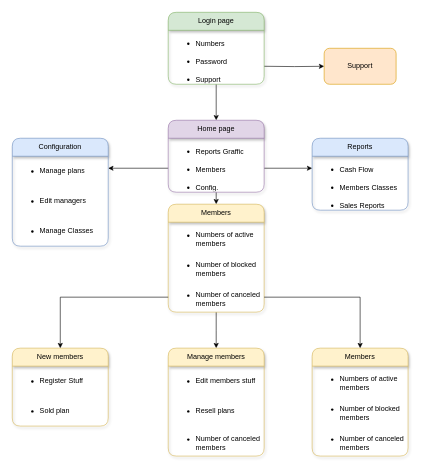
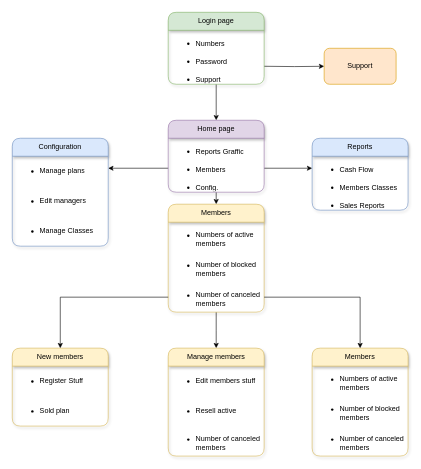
(192, 411) -> (194, 411)
